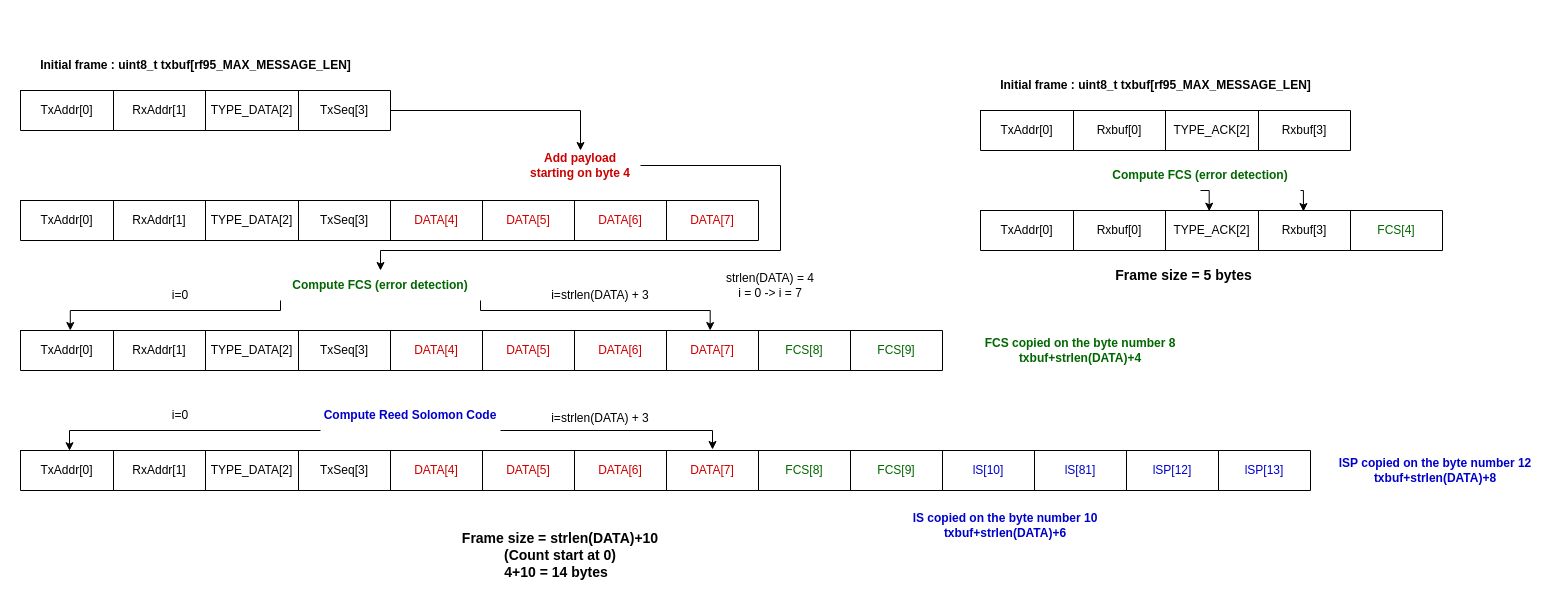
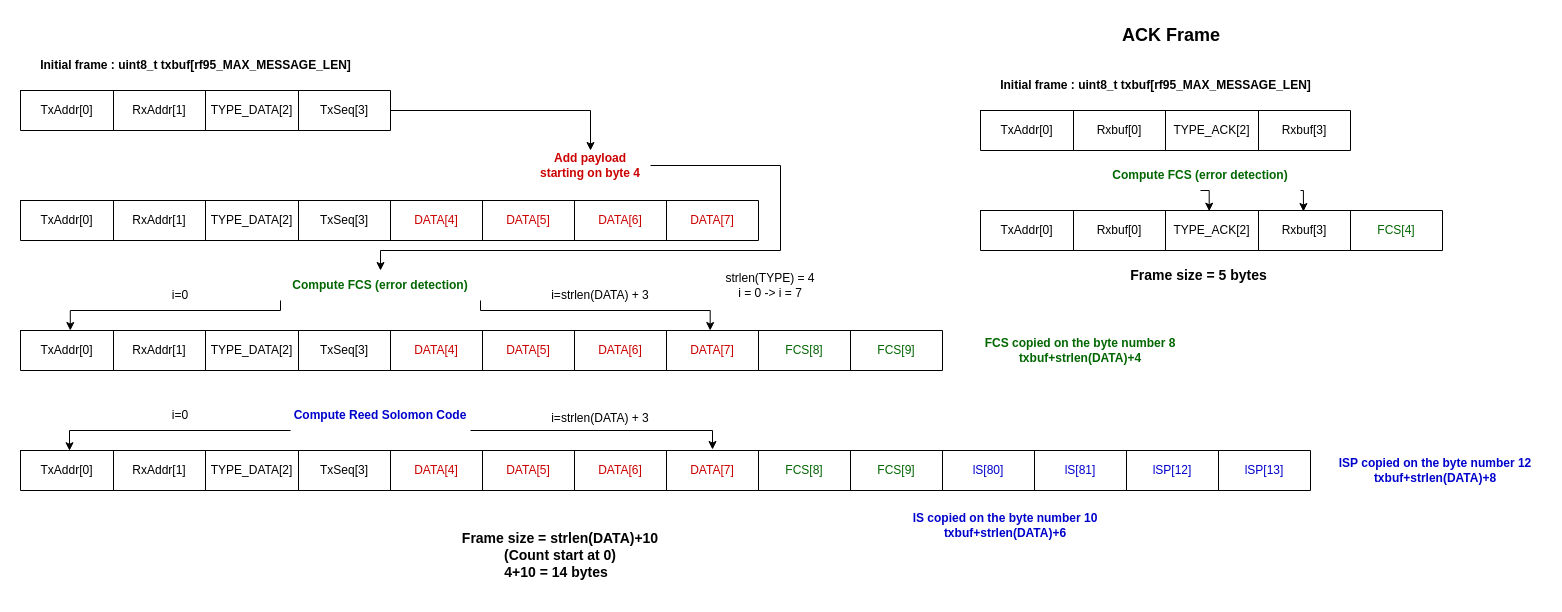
none -> (1171, 36)
(581, 166) -> (591, 166)
(1186, 276) -> (1201, 276)
(771, 286) -> (771, 286)
(411, 416) -> (381, 416)
(989, 471) -> (989, 471)
